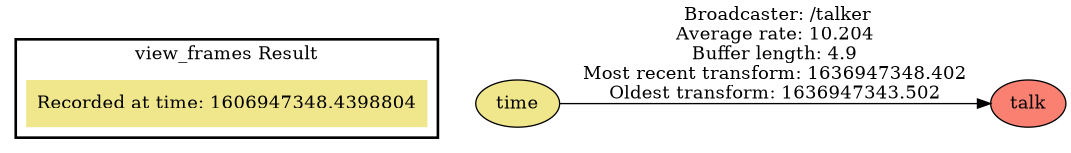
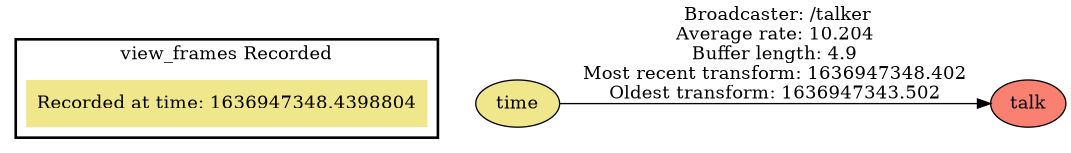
(227, 54) -> (227, 54)
(227, 104) -> (227, 104)
